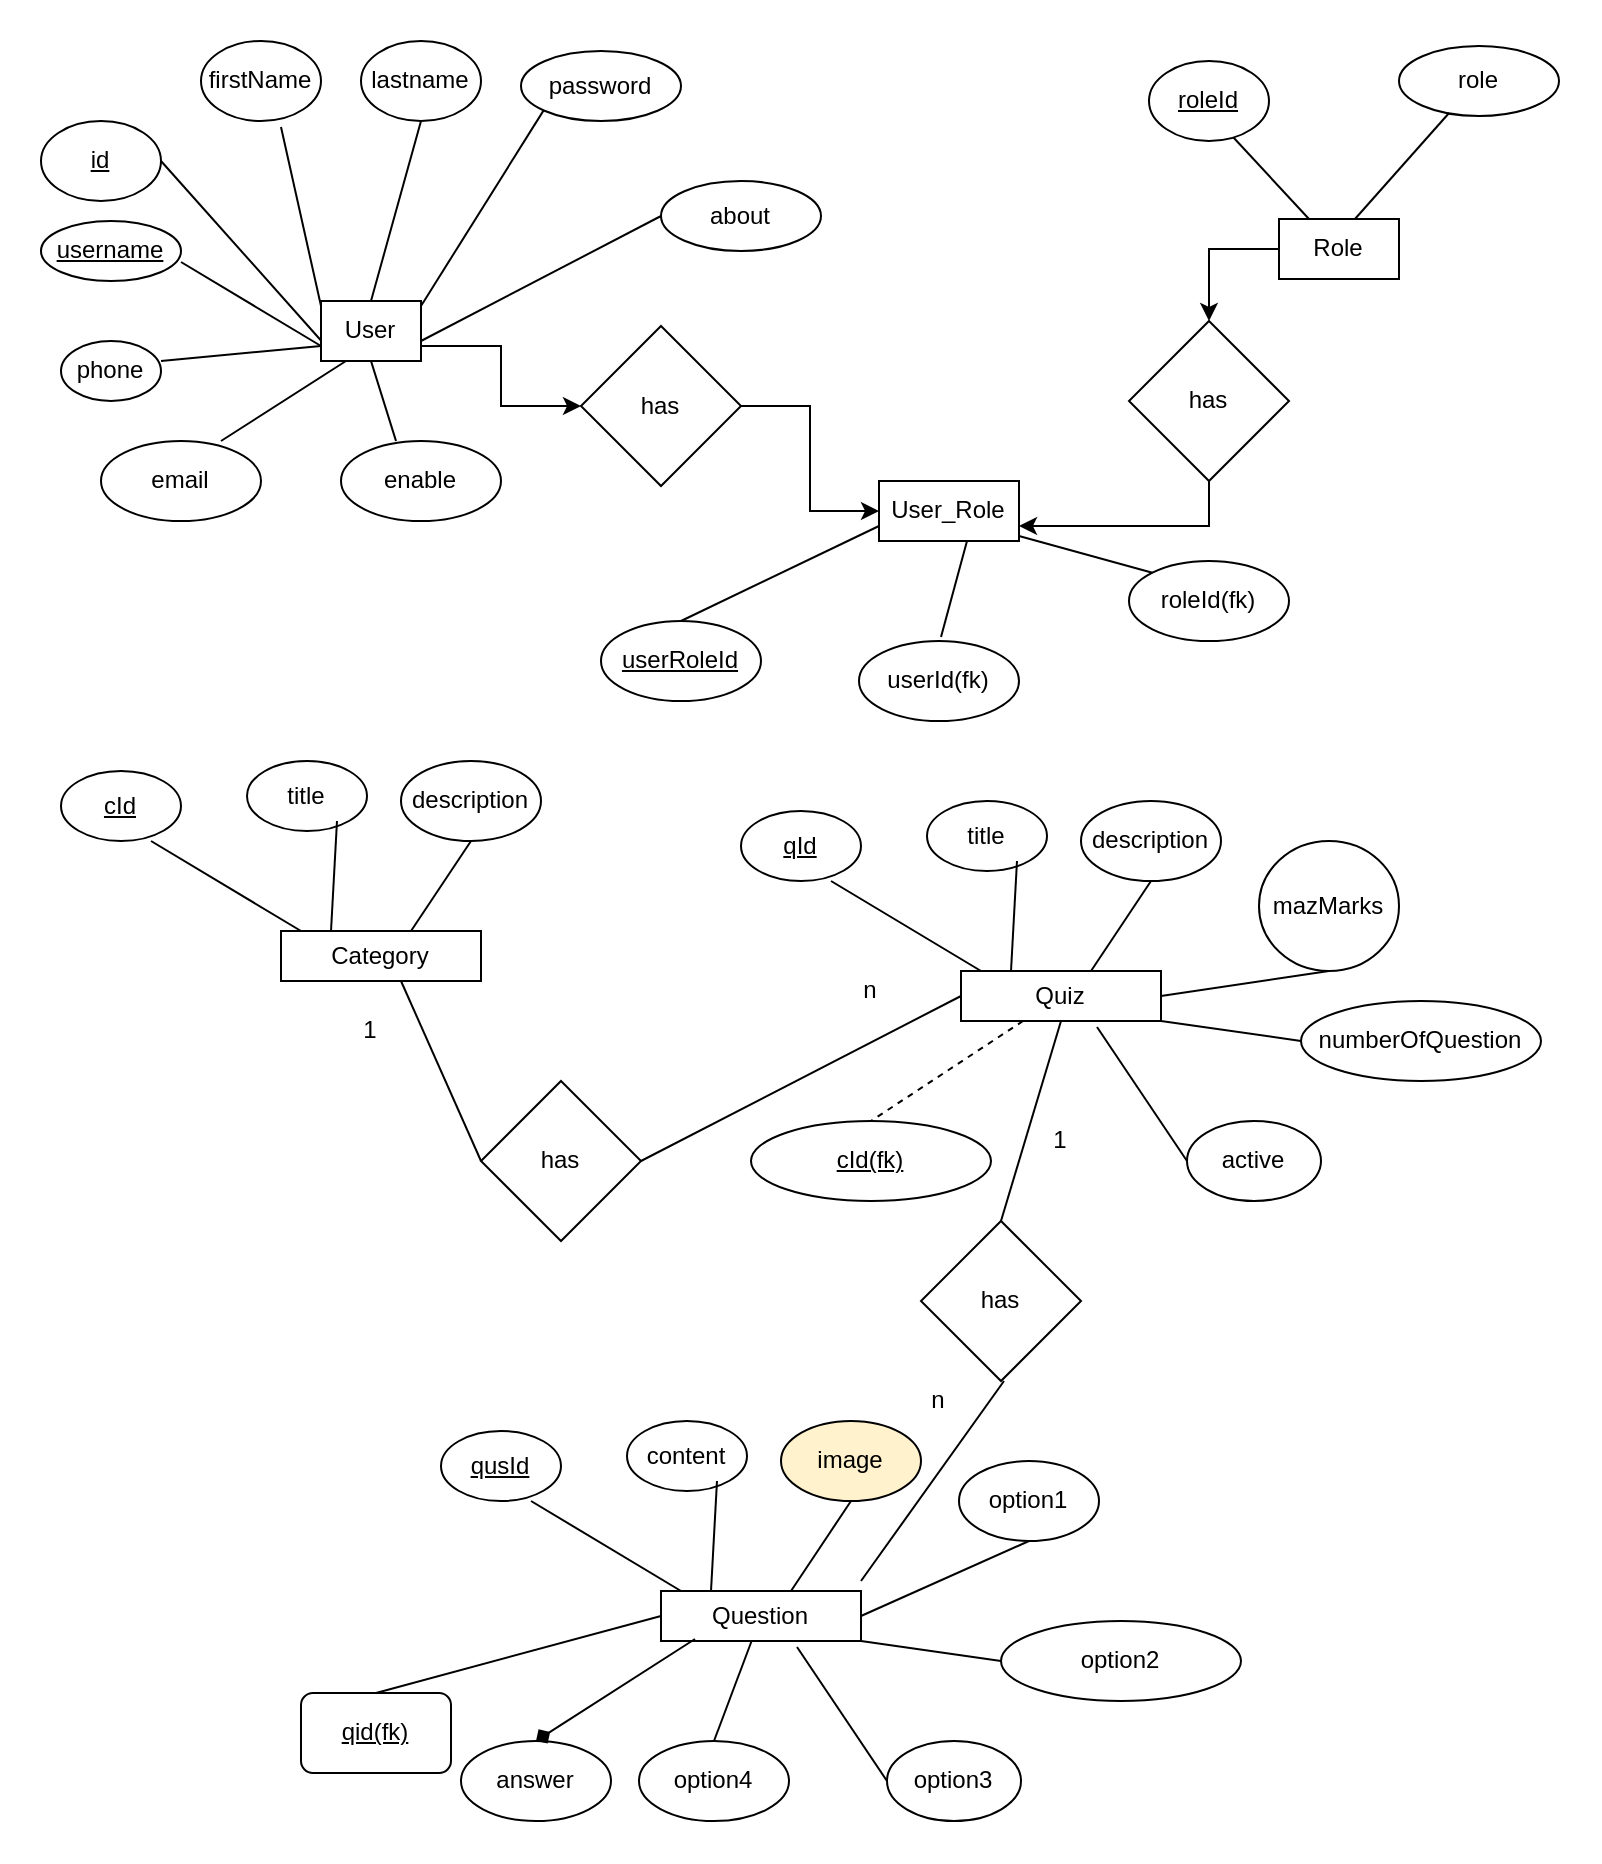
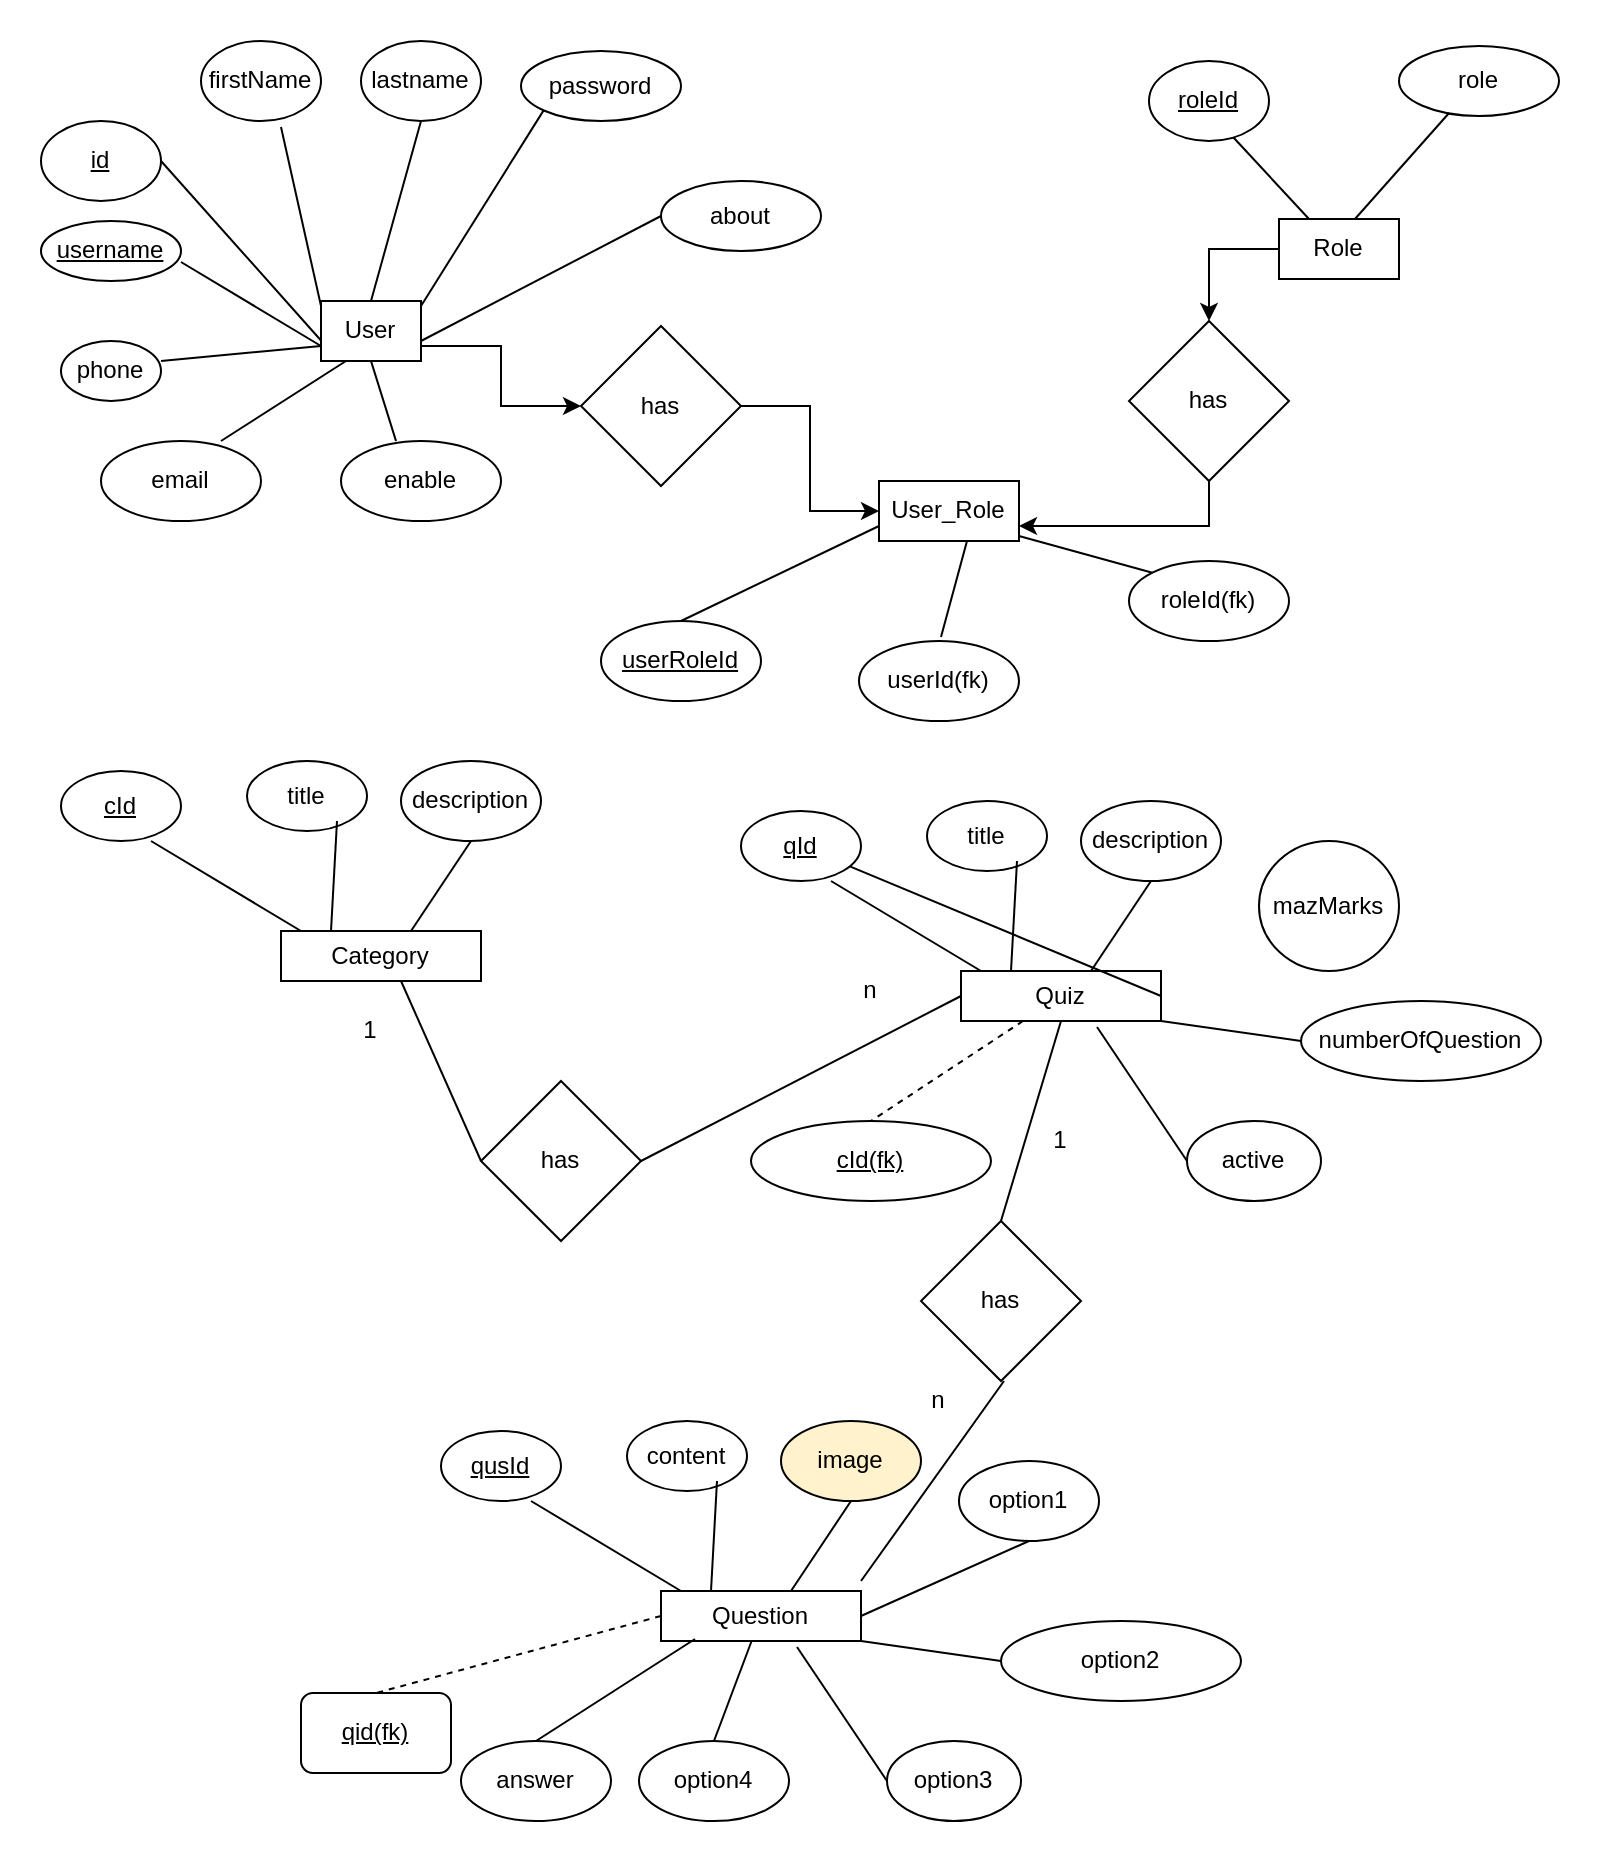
(1244, 984) -> (929, 899)
(520, 1654) -> (520, 1654)
(550, 1732) -> (544, 1736)
